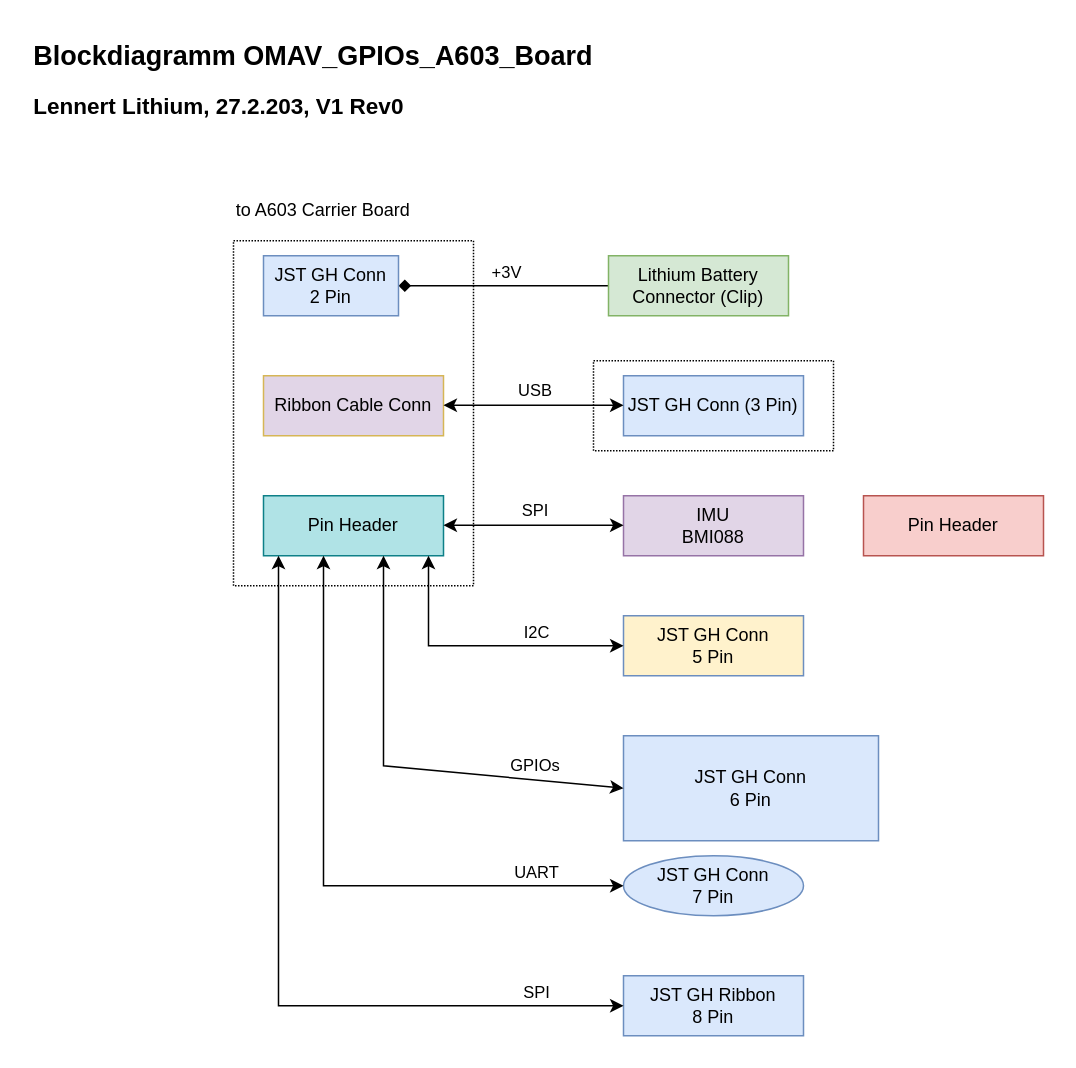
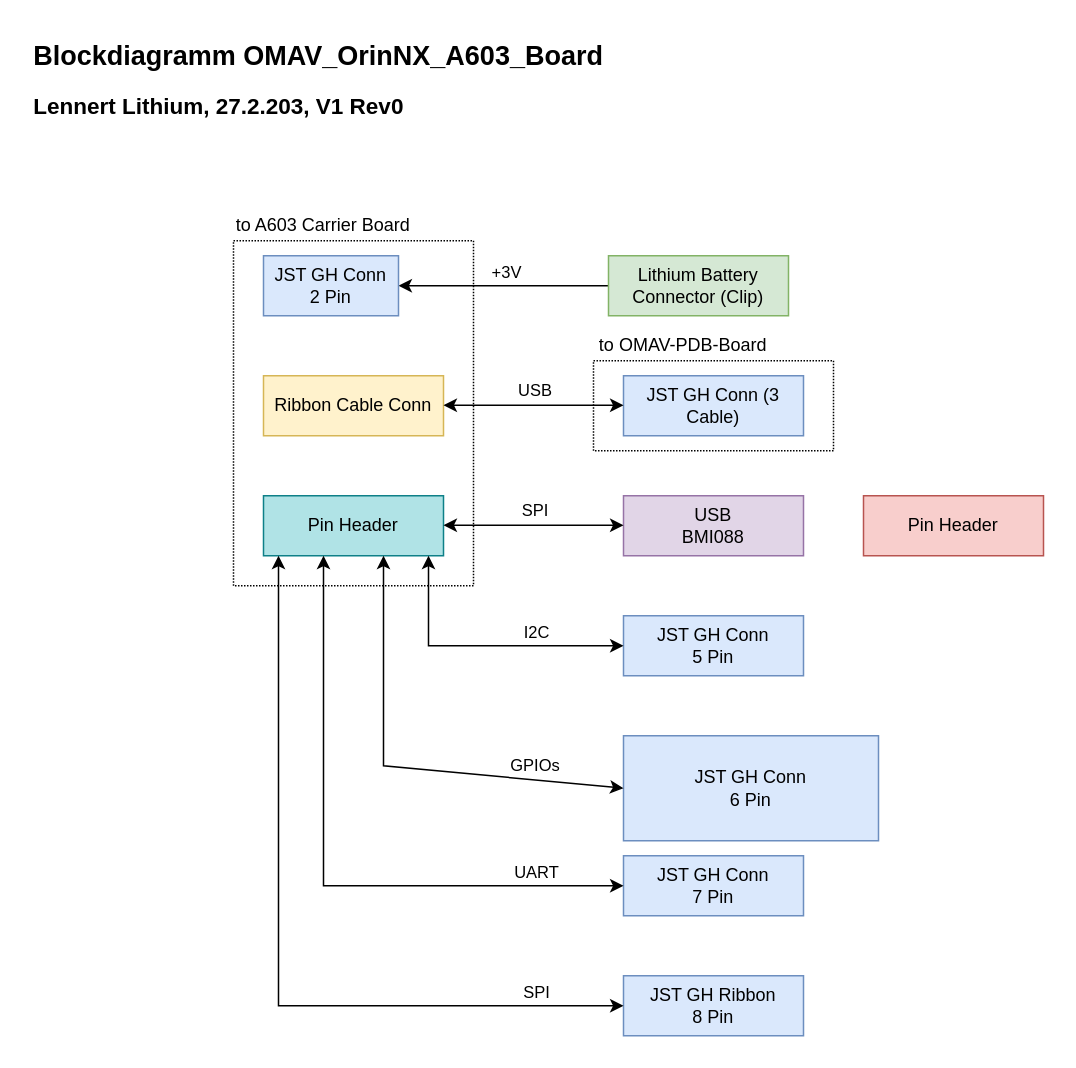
(203, 52) -> (206, 52)
(323, 211) -> (323, 226)
(411, 286) -> (410, 286)
none -> (683, 346)
(353, 406) -> (353, 406)
(713, 406) -> (713, 406)
(713, 526) -> (713, 526)
(713, 646) -> (713, 646)
(713, 886) -> (713, 886)
